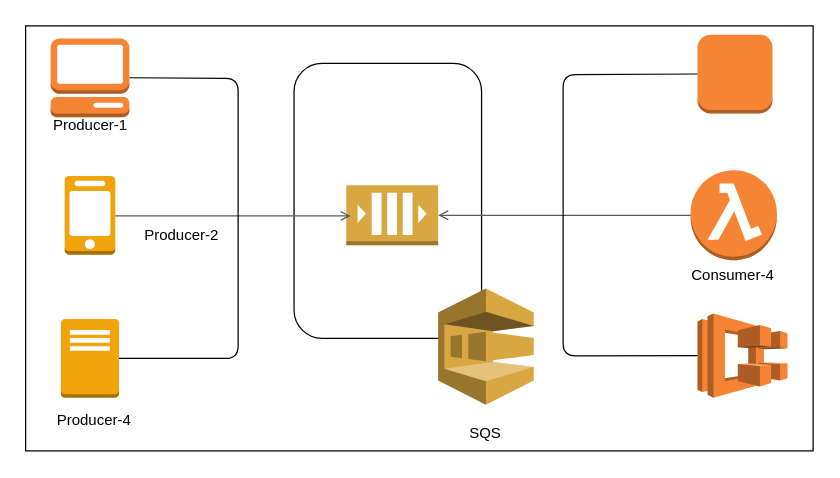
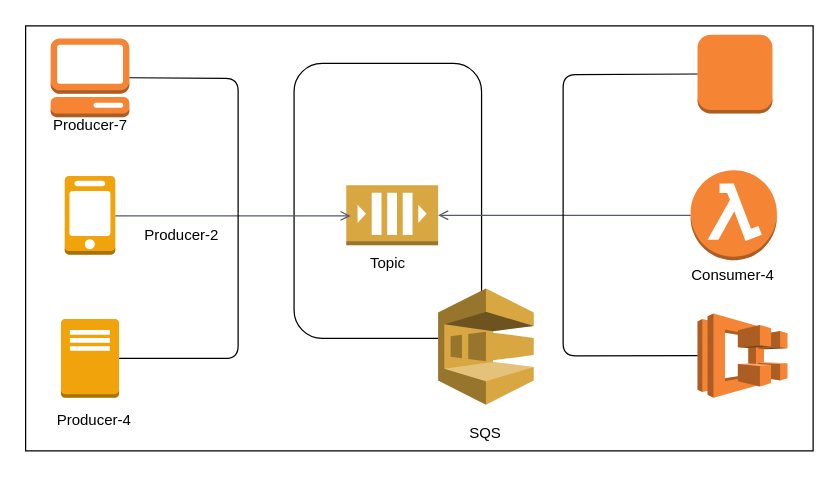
(91, 126) -> (91, 126)
none -> (388, 263)
